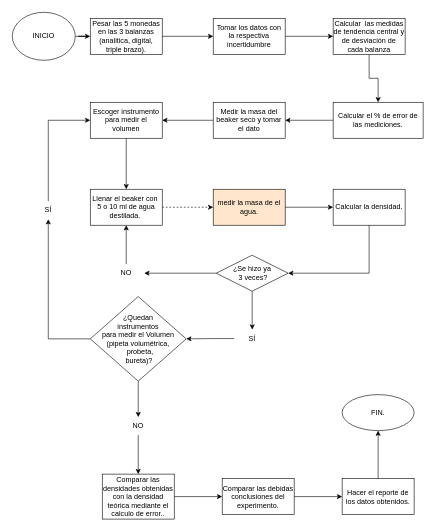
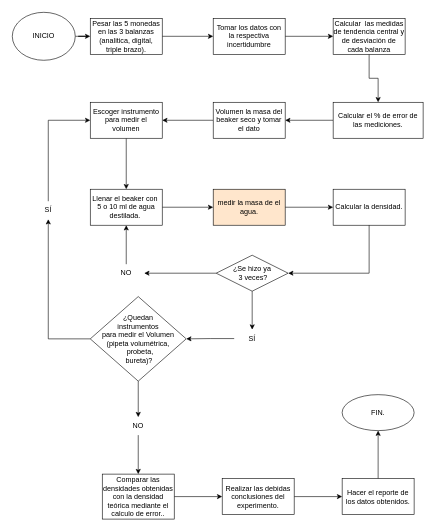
(249, 120) -> (249, 120)
(185, 207) -> (185, 207)
(258, 497) -> (258, 497)
